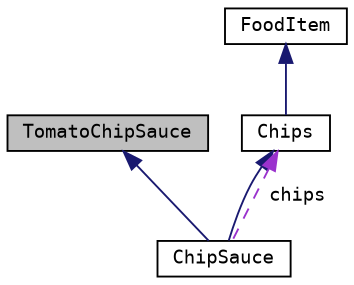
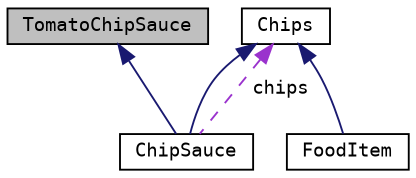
(286, 89) -> (329, 96)
